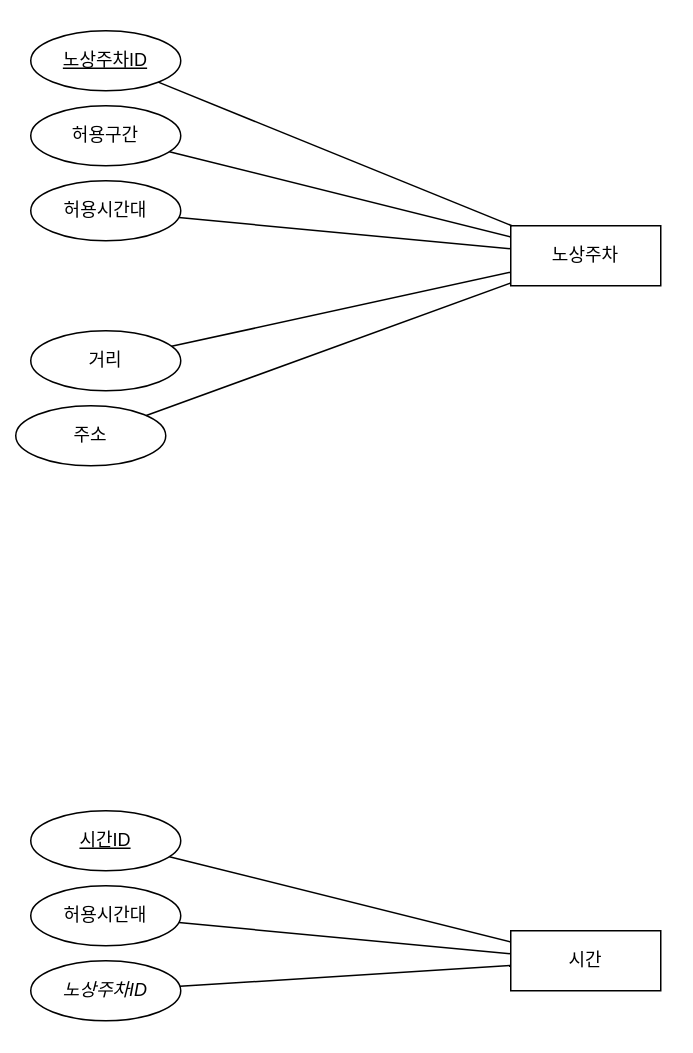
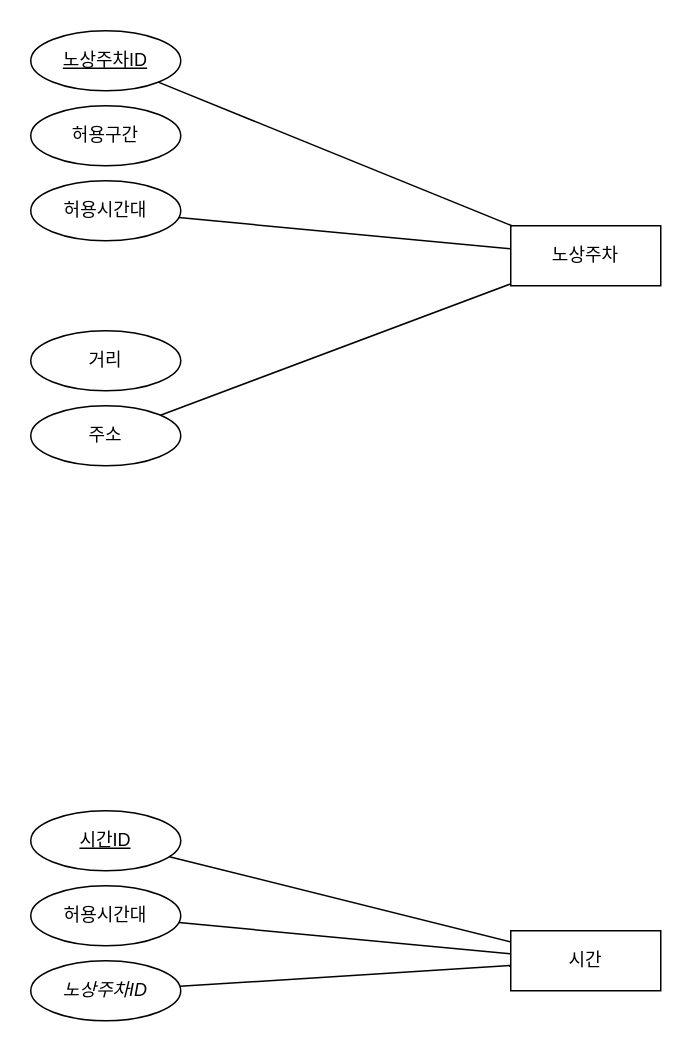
(341, 194) -> none
(342, 309) -> none
(91, 436) -> (106, 436)
